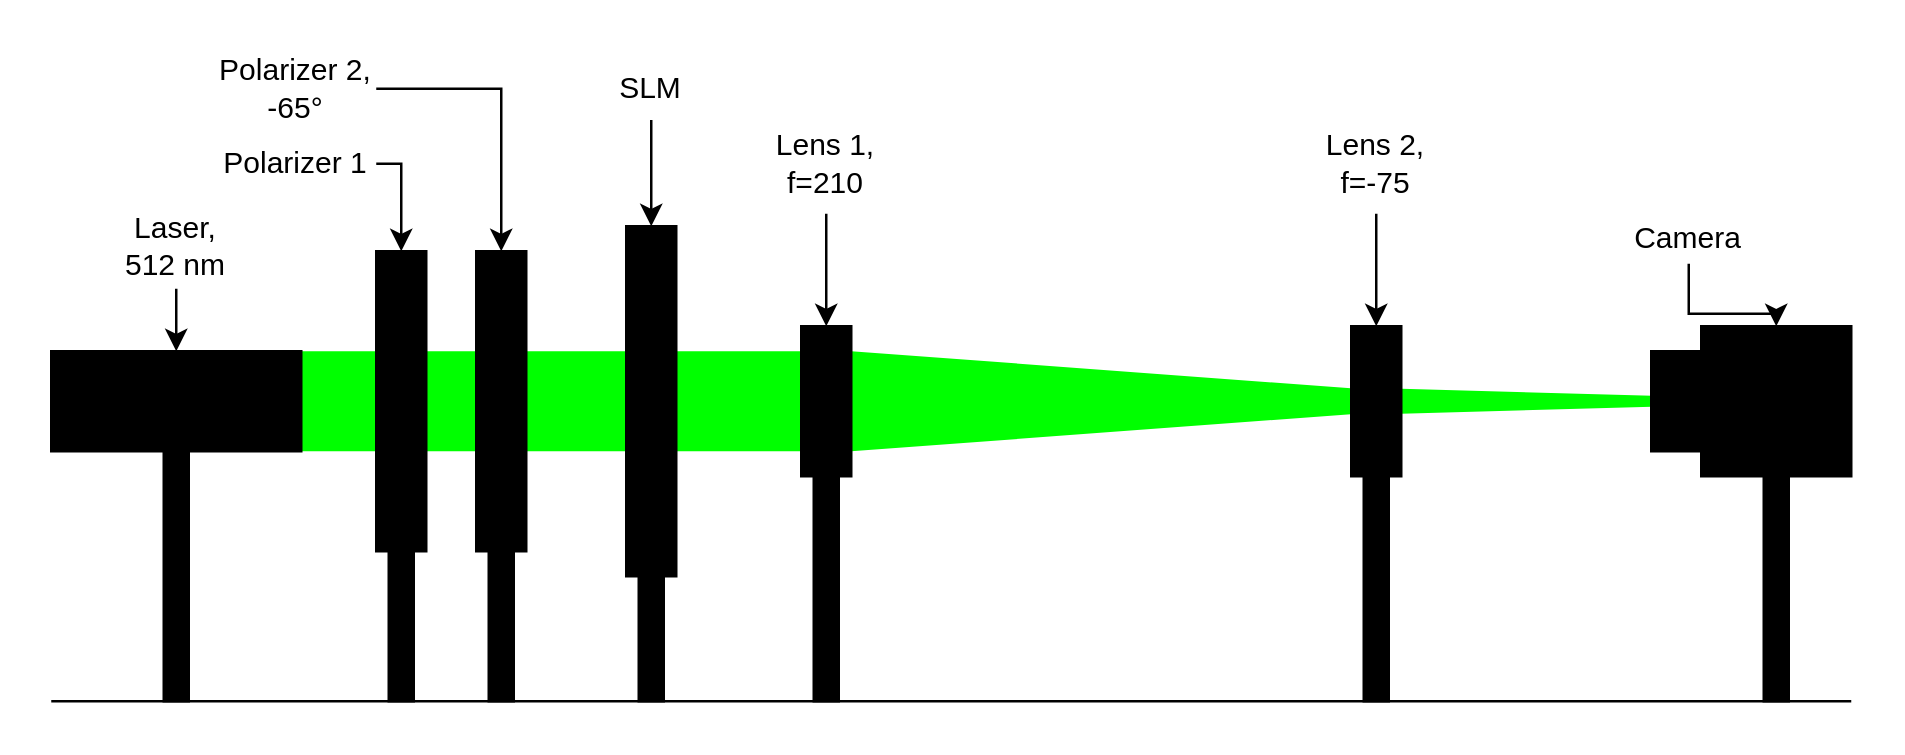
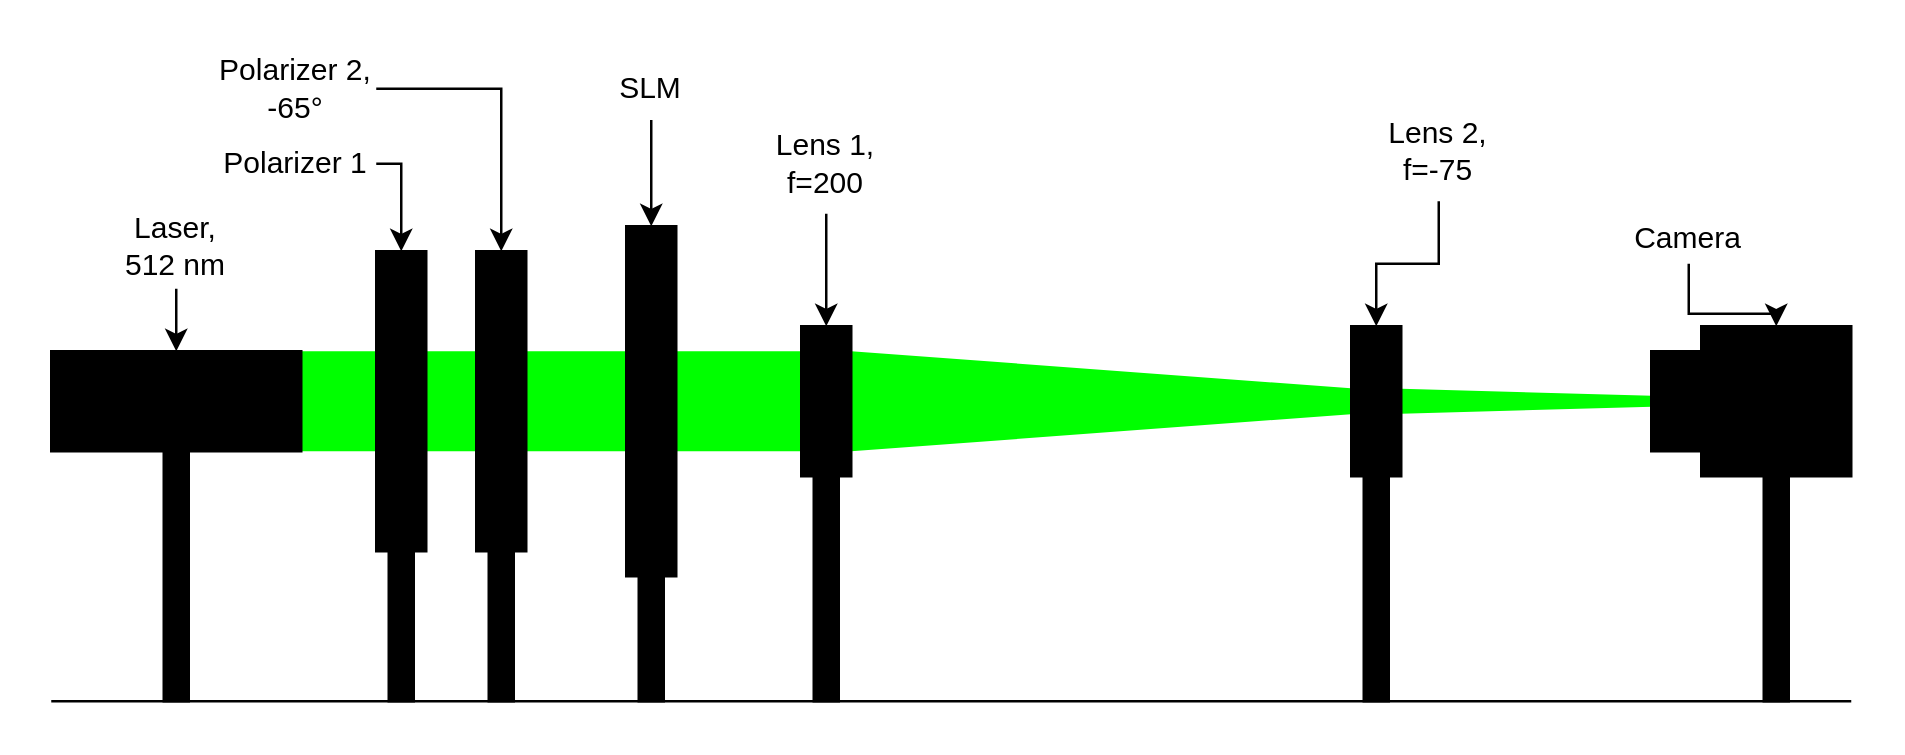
(826, 164) -> (826, 164)
(1376, 164) -> (1439, 151)
